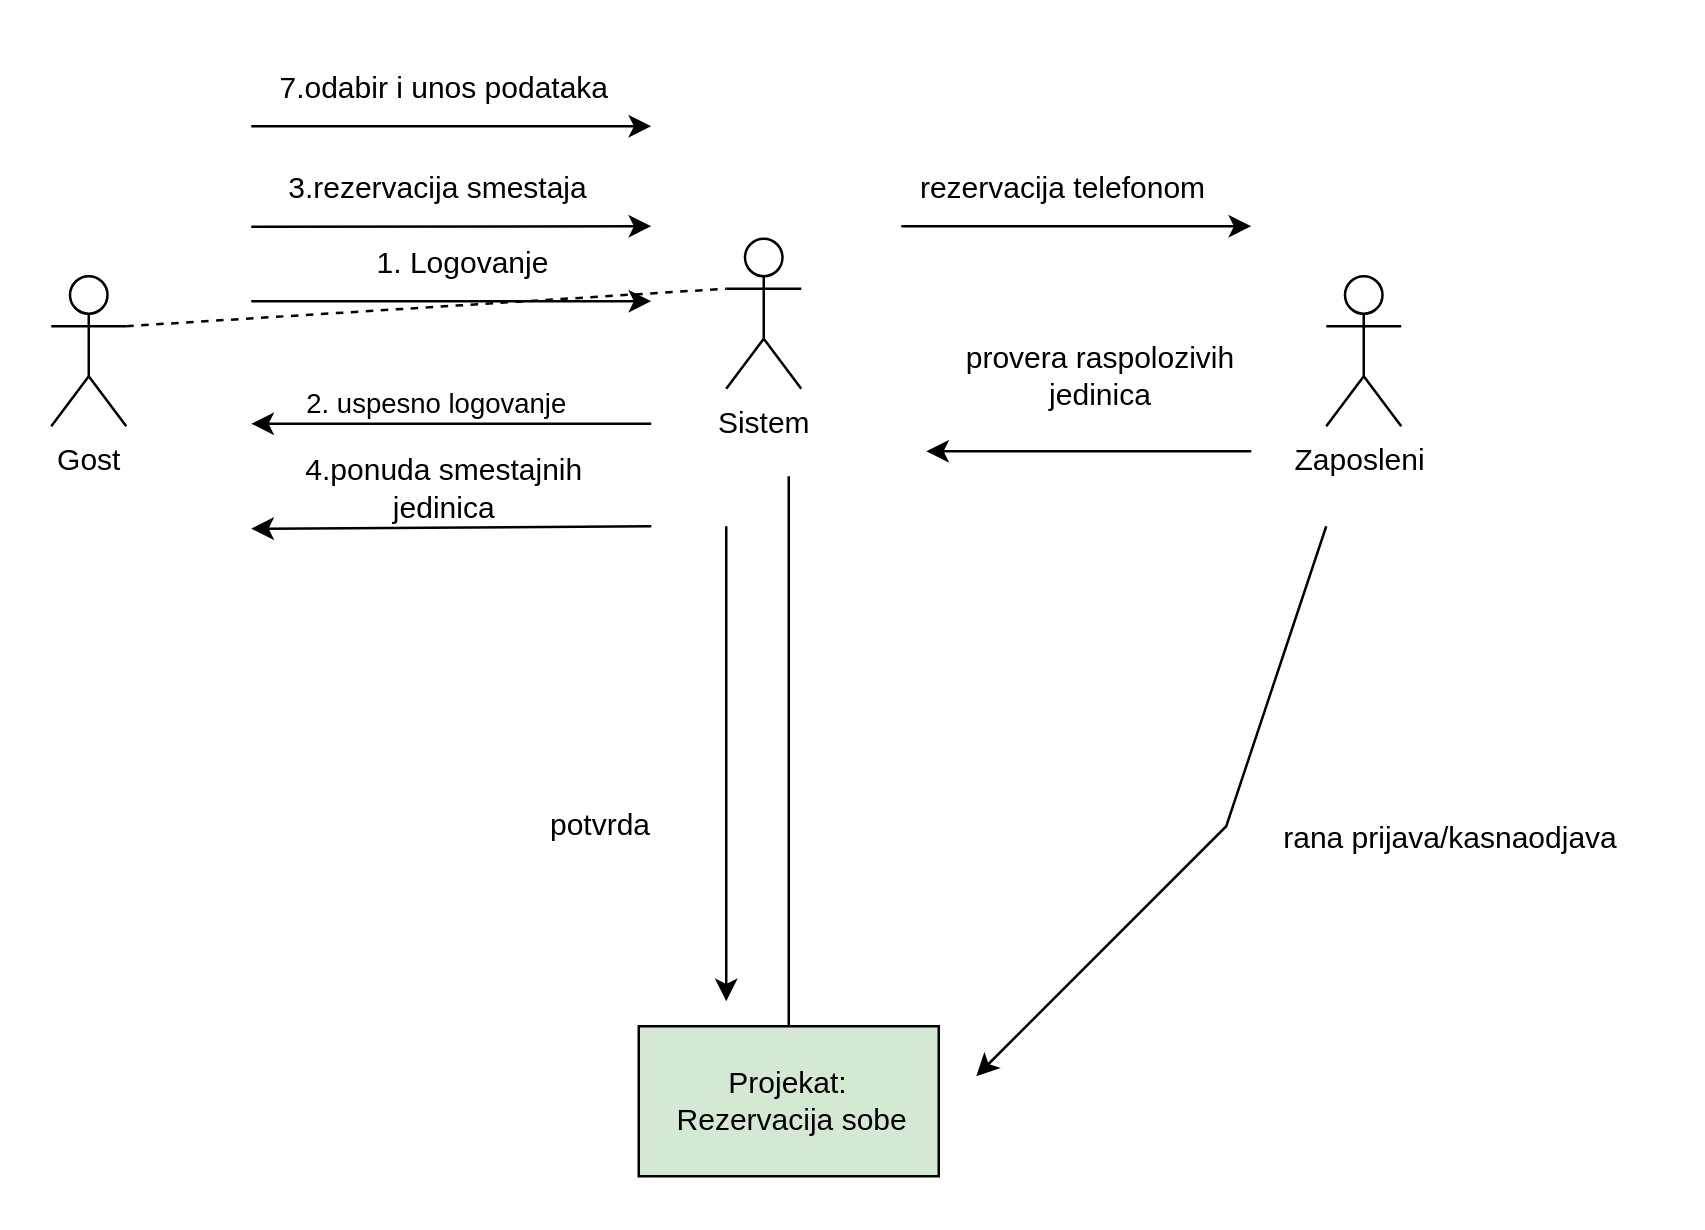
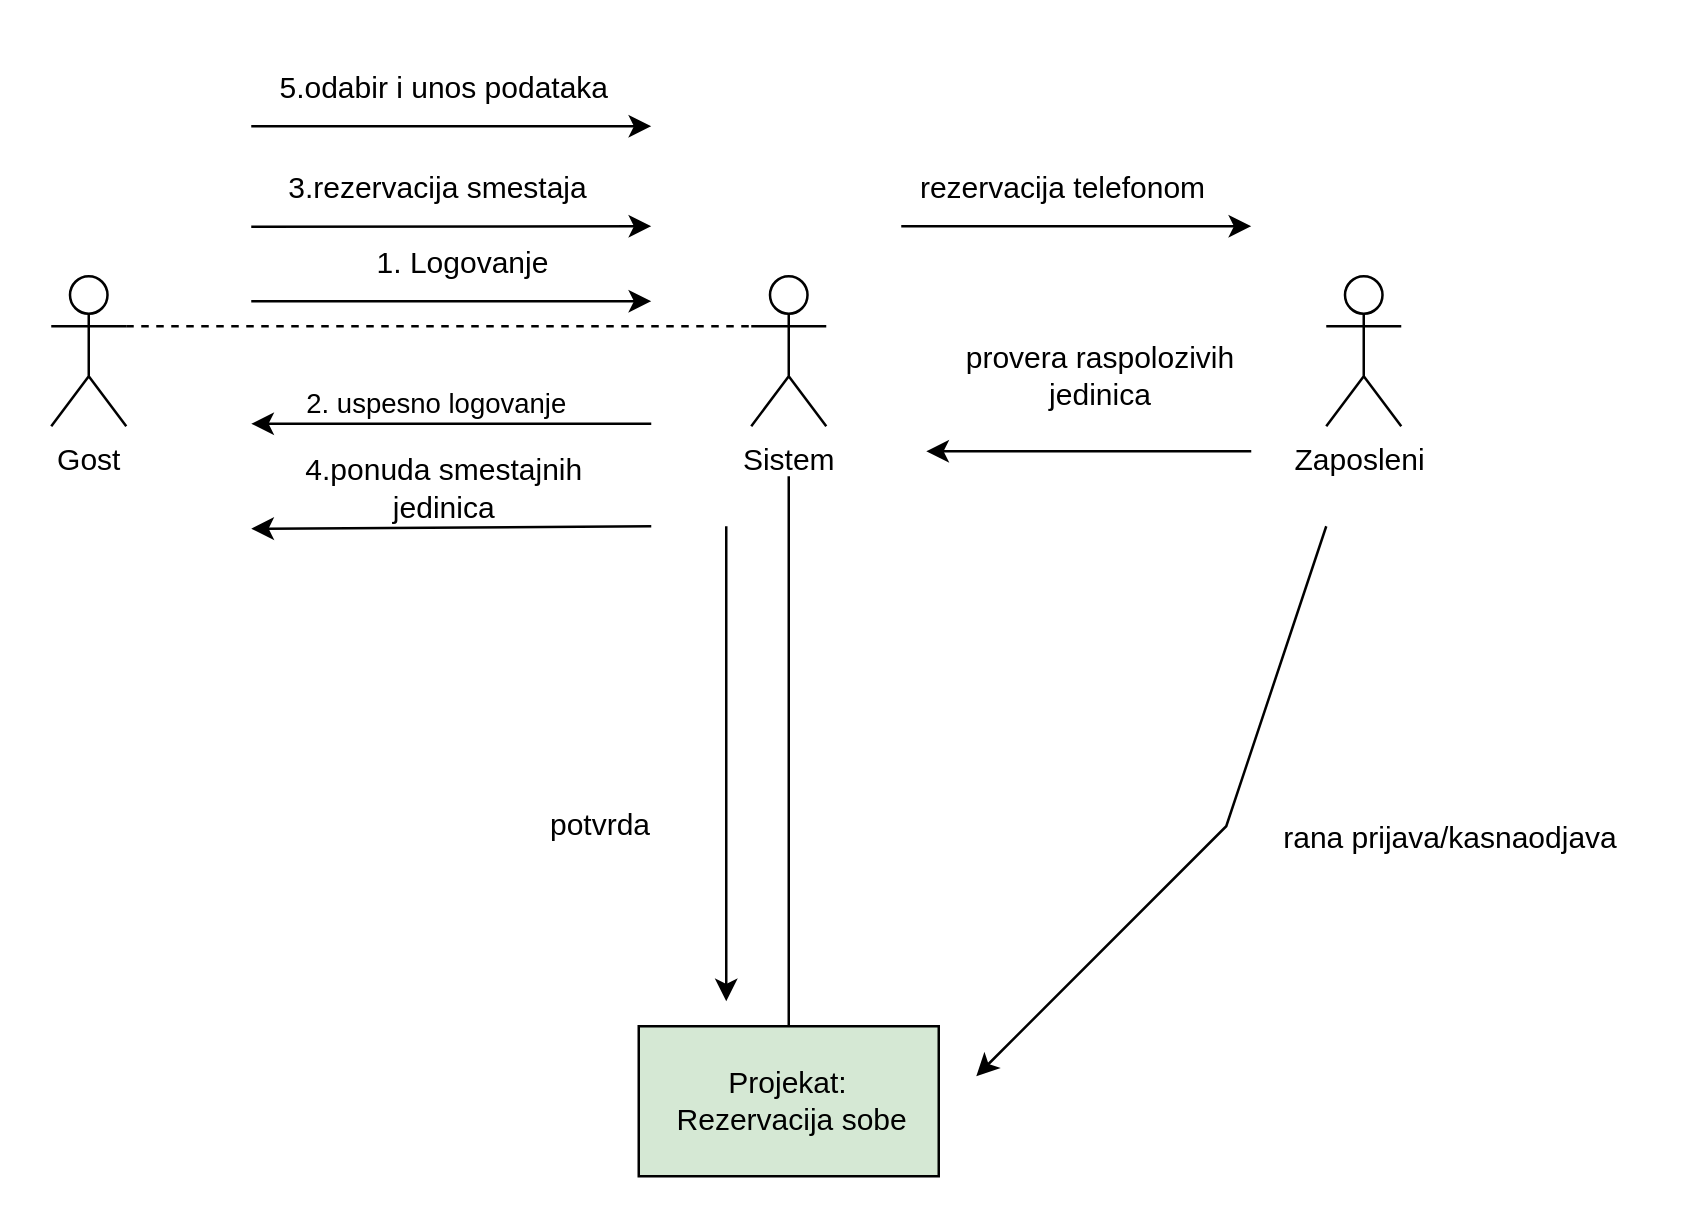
(445, 89) -> (445, 89)
(764, 314) -> (789, 351)
